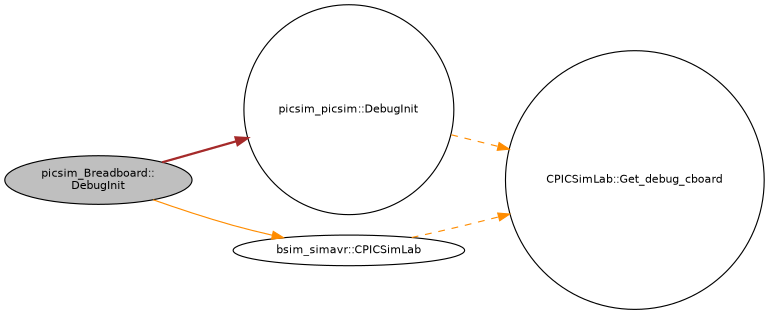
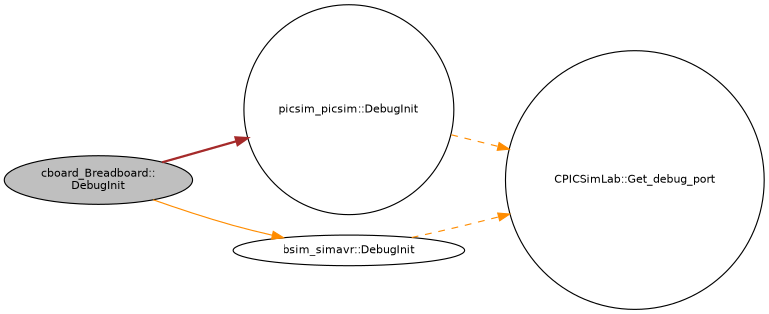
(98, 180) -> (98, 180)
(635, 180) -> (635, 180)
(349, 250) -> (349, 250)
